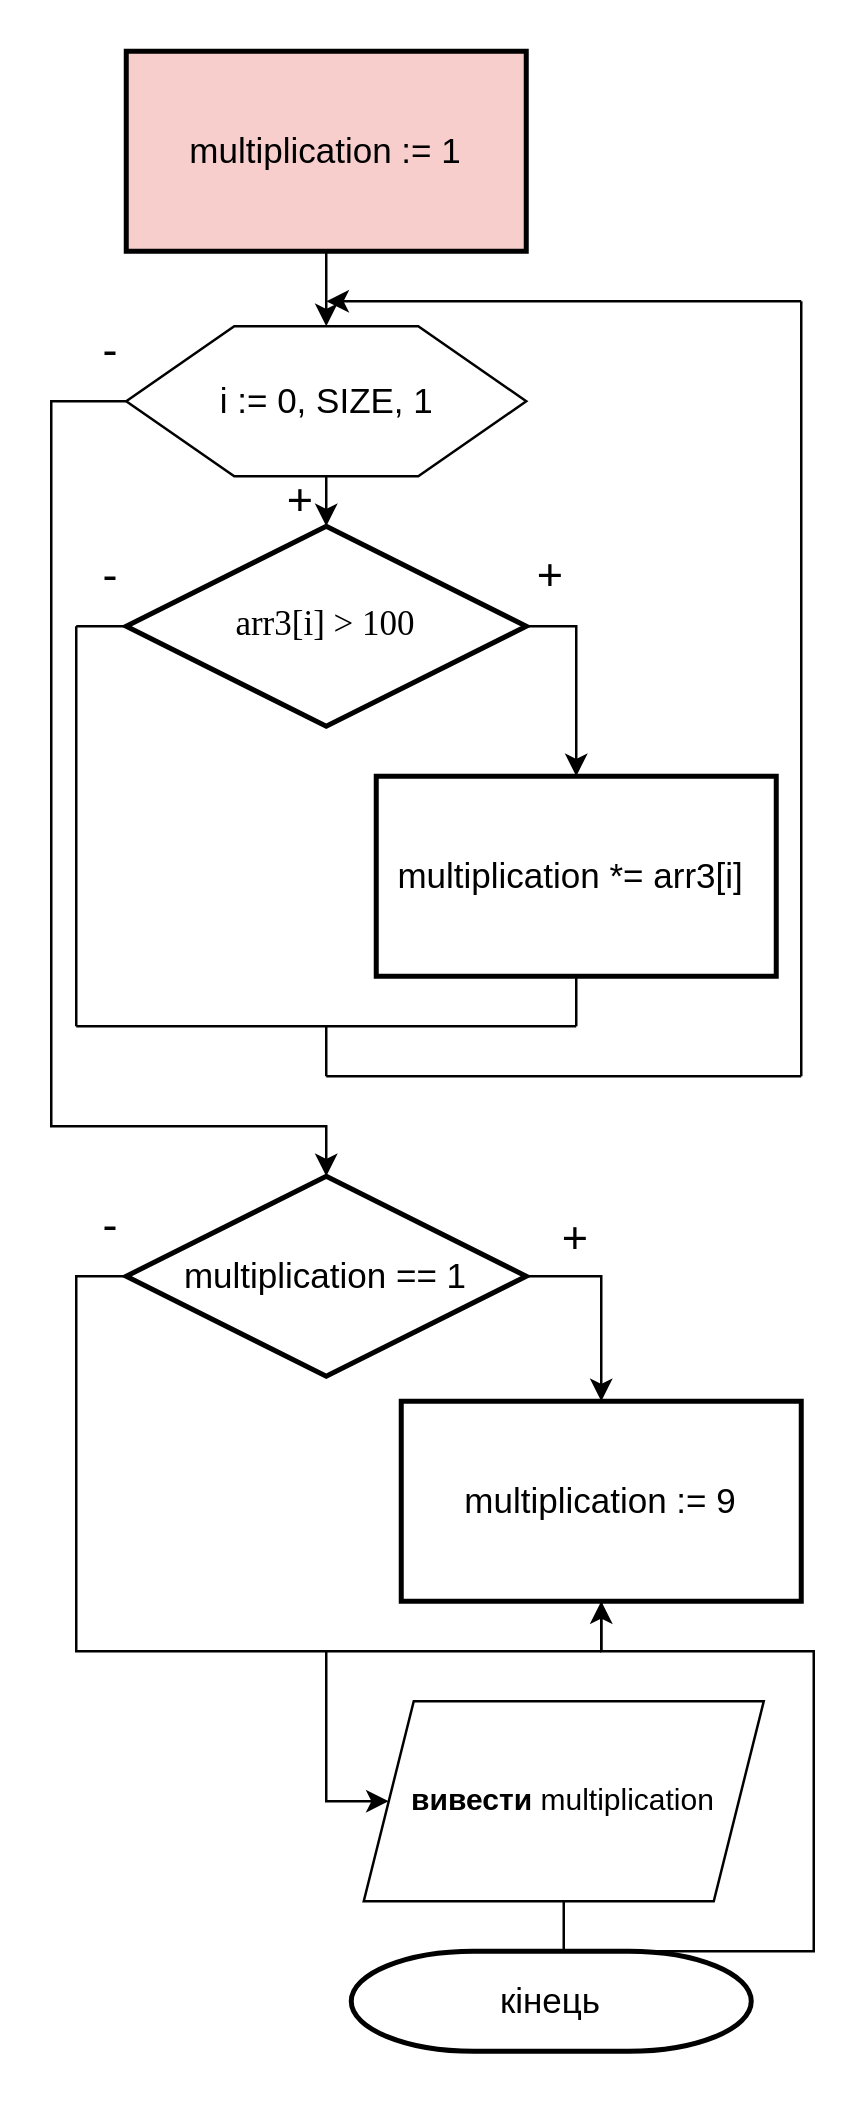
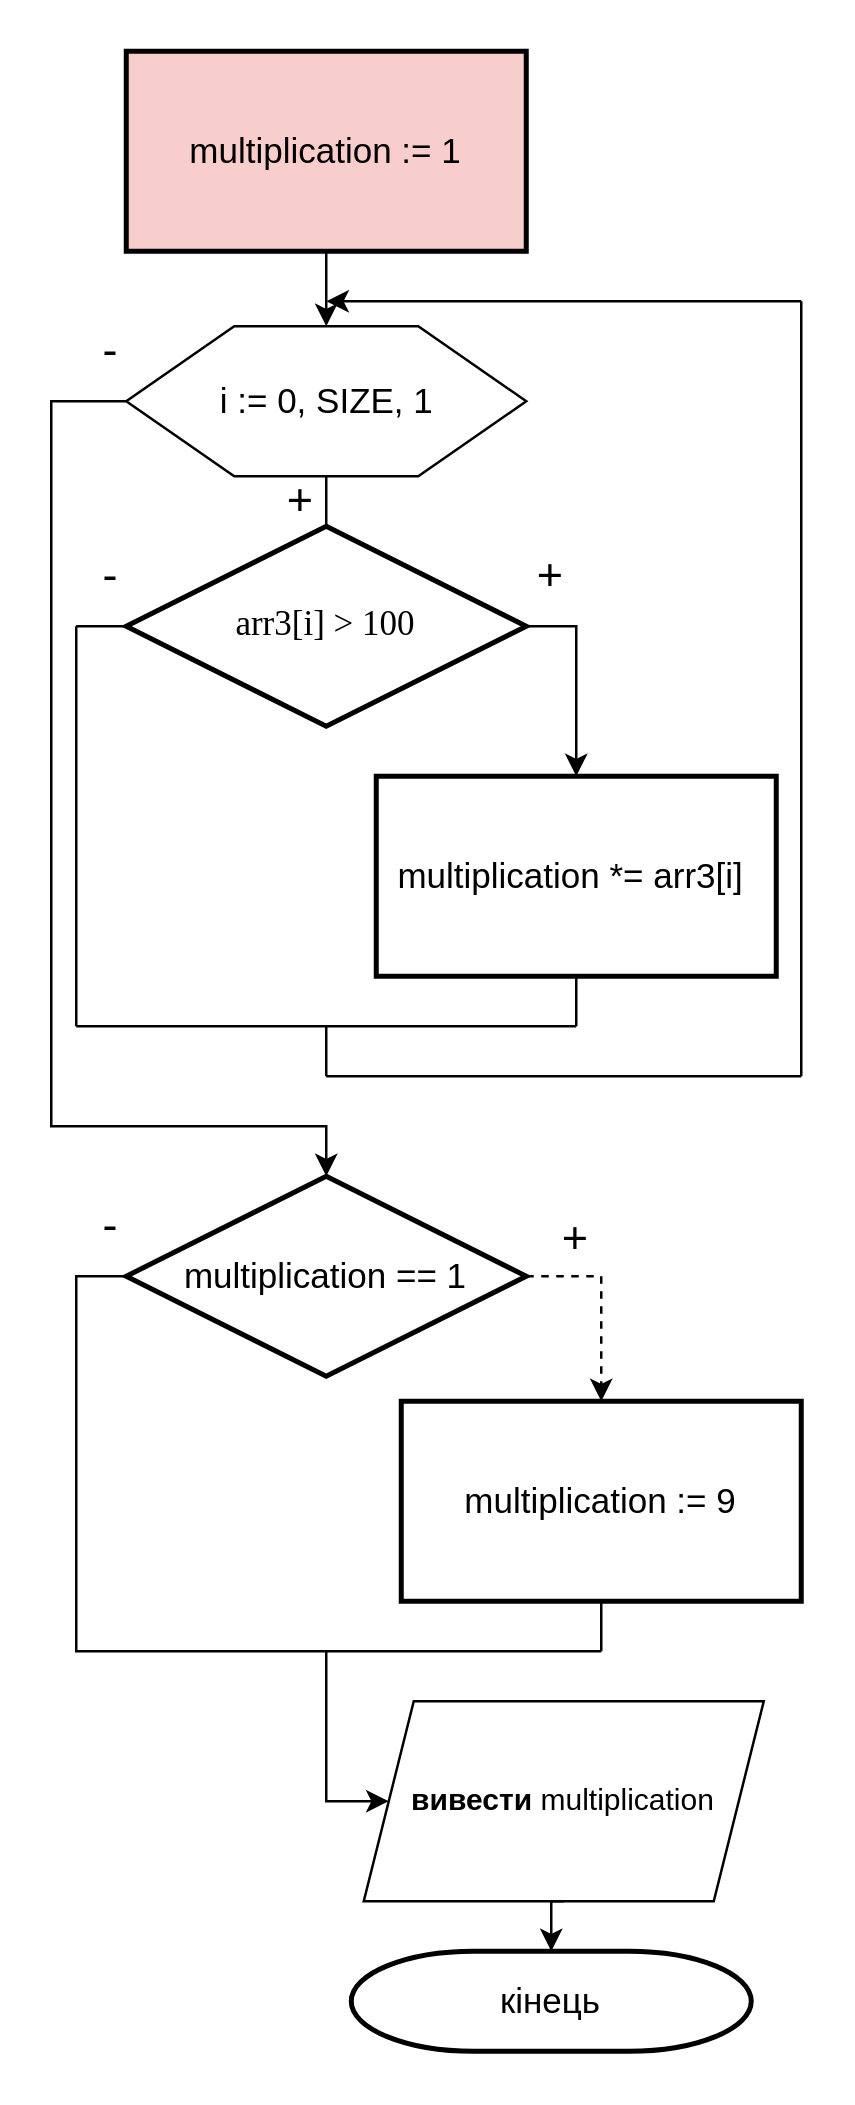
(326, 508) -> (326, 515)
(601, 1292) -> (601, 1292)
(814, 1774) -> (551, 1912)
